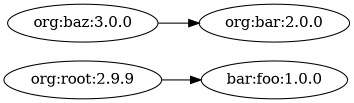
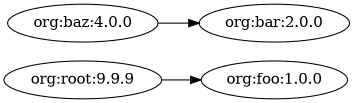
(83, 23) -> (83, 23)
(83, 80) -> (83, 80)
(274, 80) -> (274, 80)
